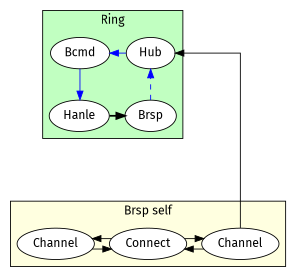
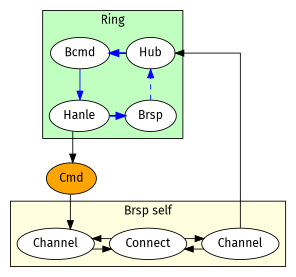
(122, 53) -> (122, 53)
(113, 116) -> (113, 116)
none -> (71, 179)
